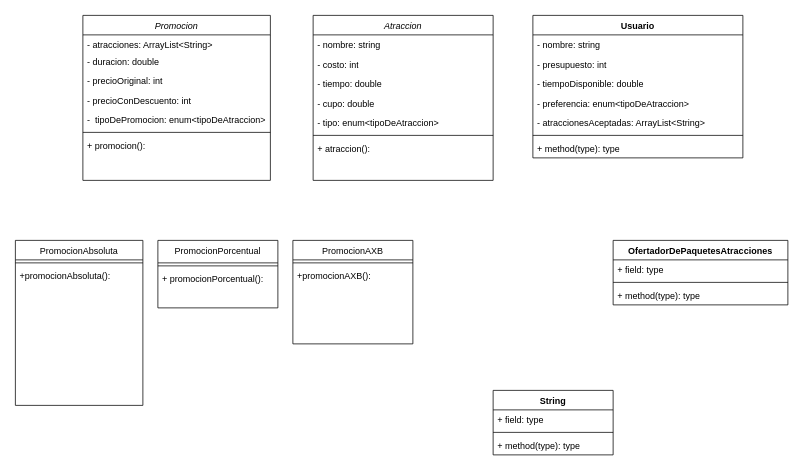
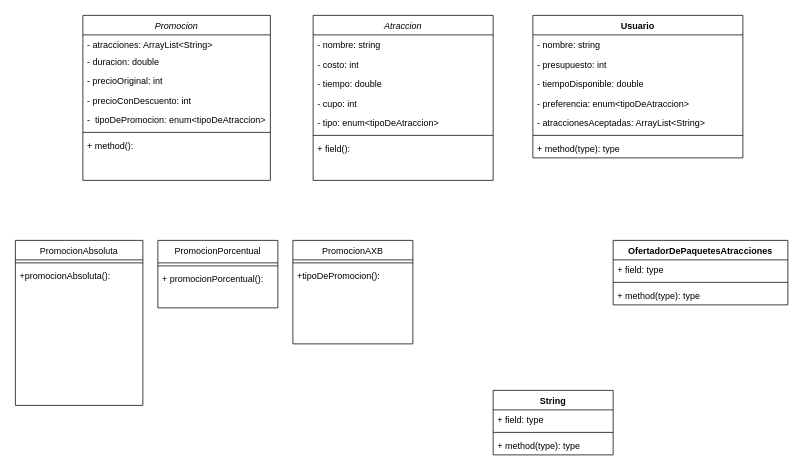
(348, 104) -> (341, 104)
(119, 146) -> (113, 146)
(349, 149) -> (338, 149)
(335, 276) -> (341, 276)
